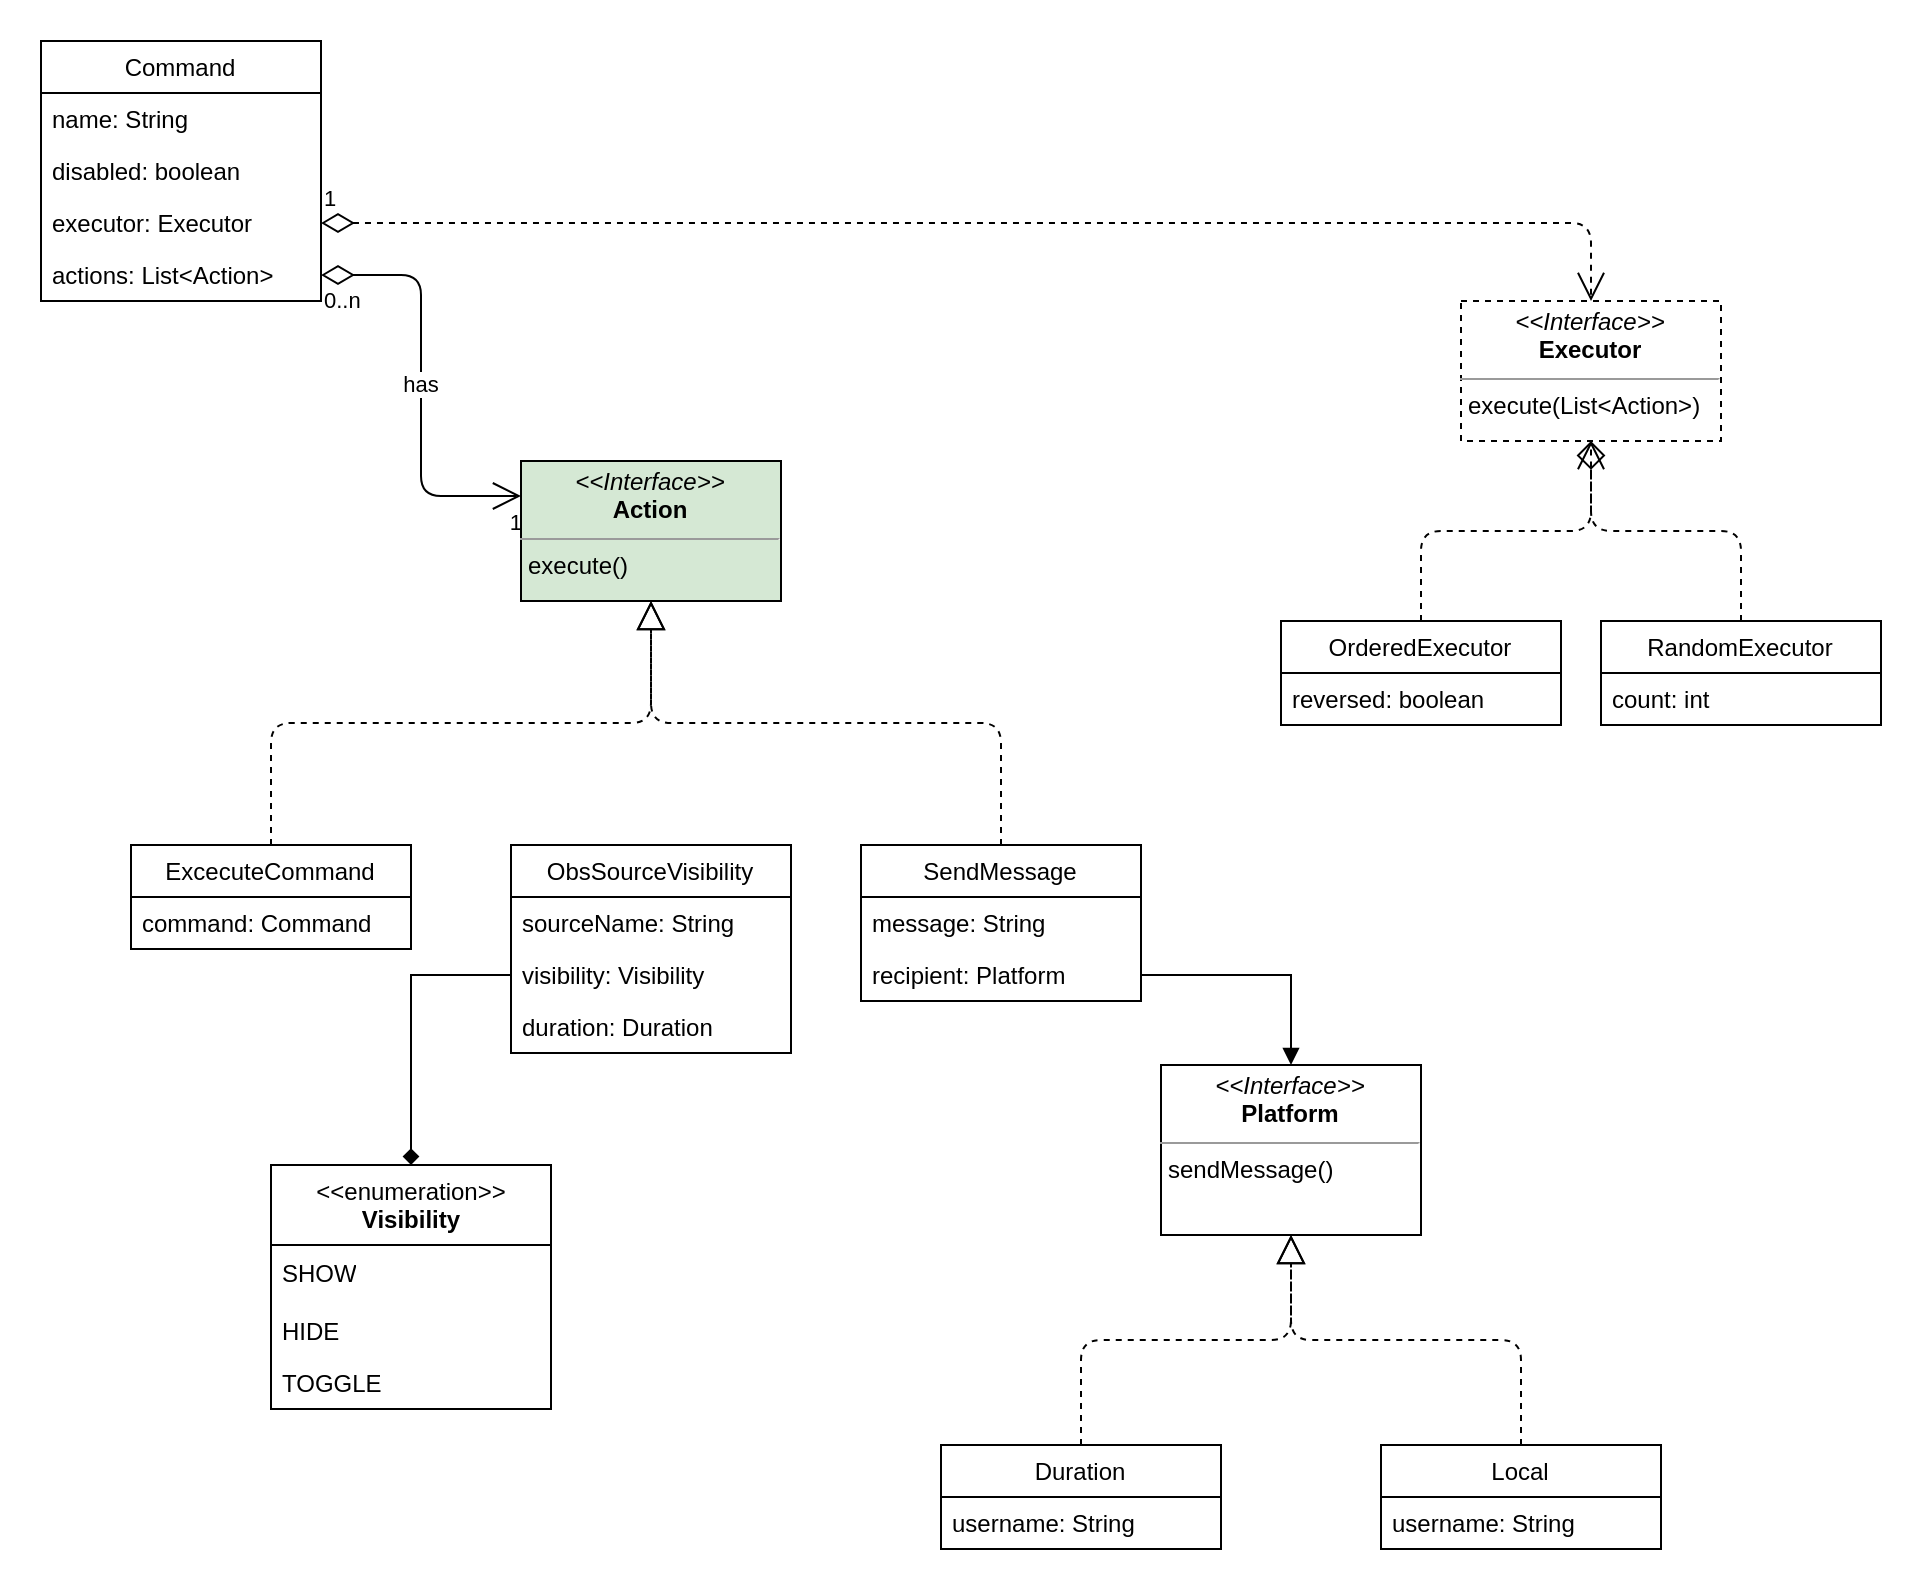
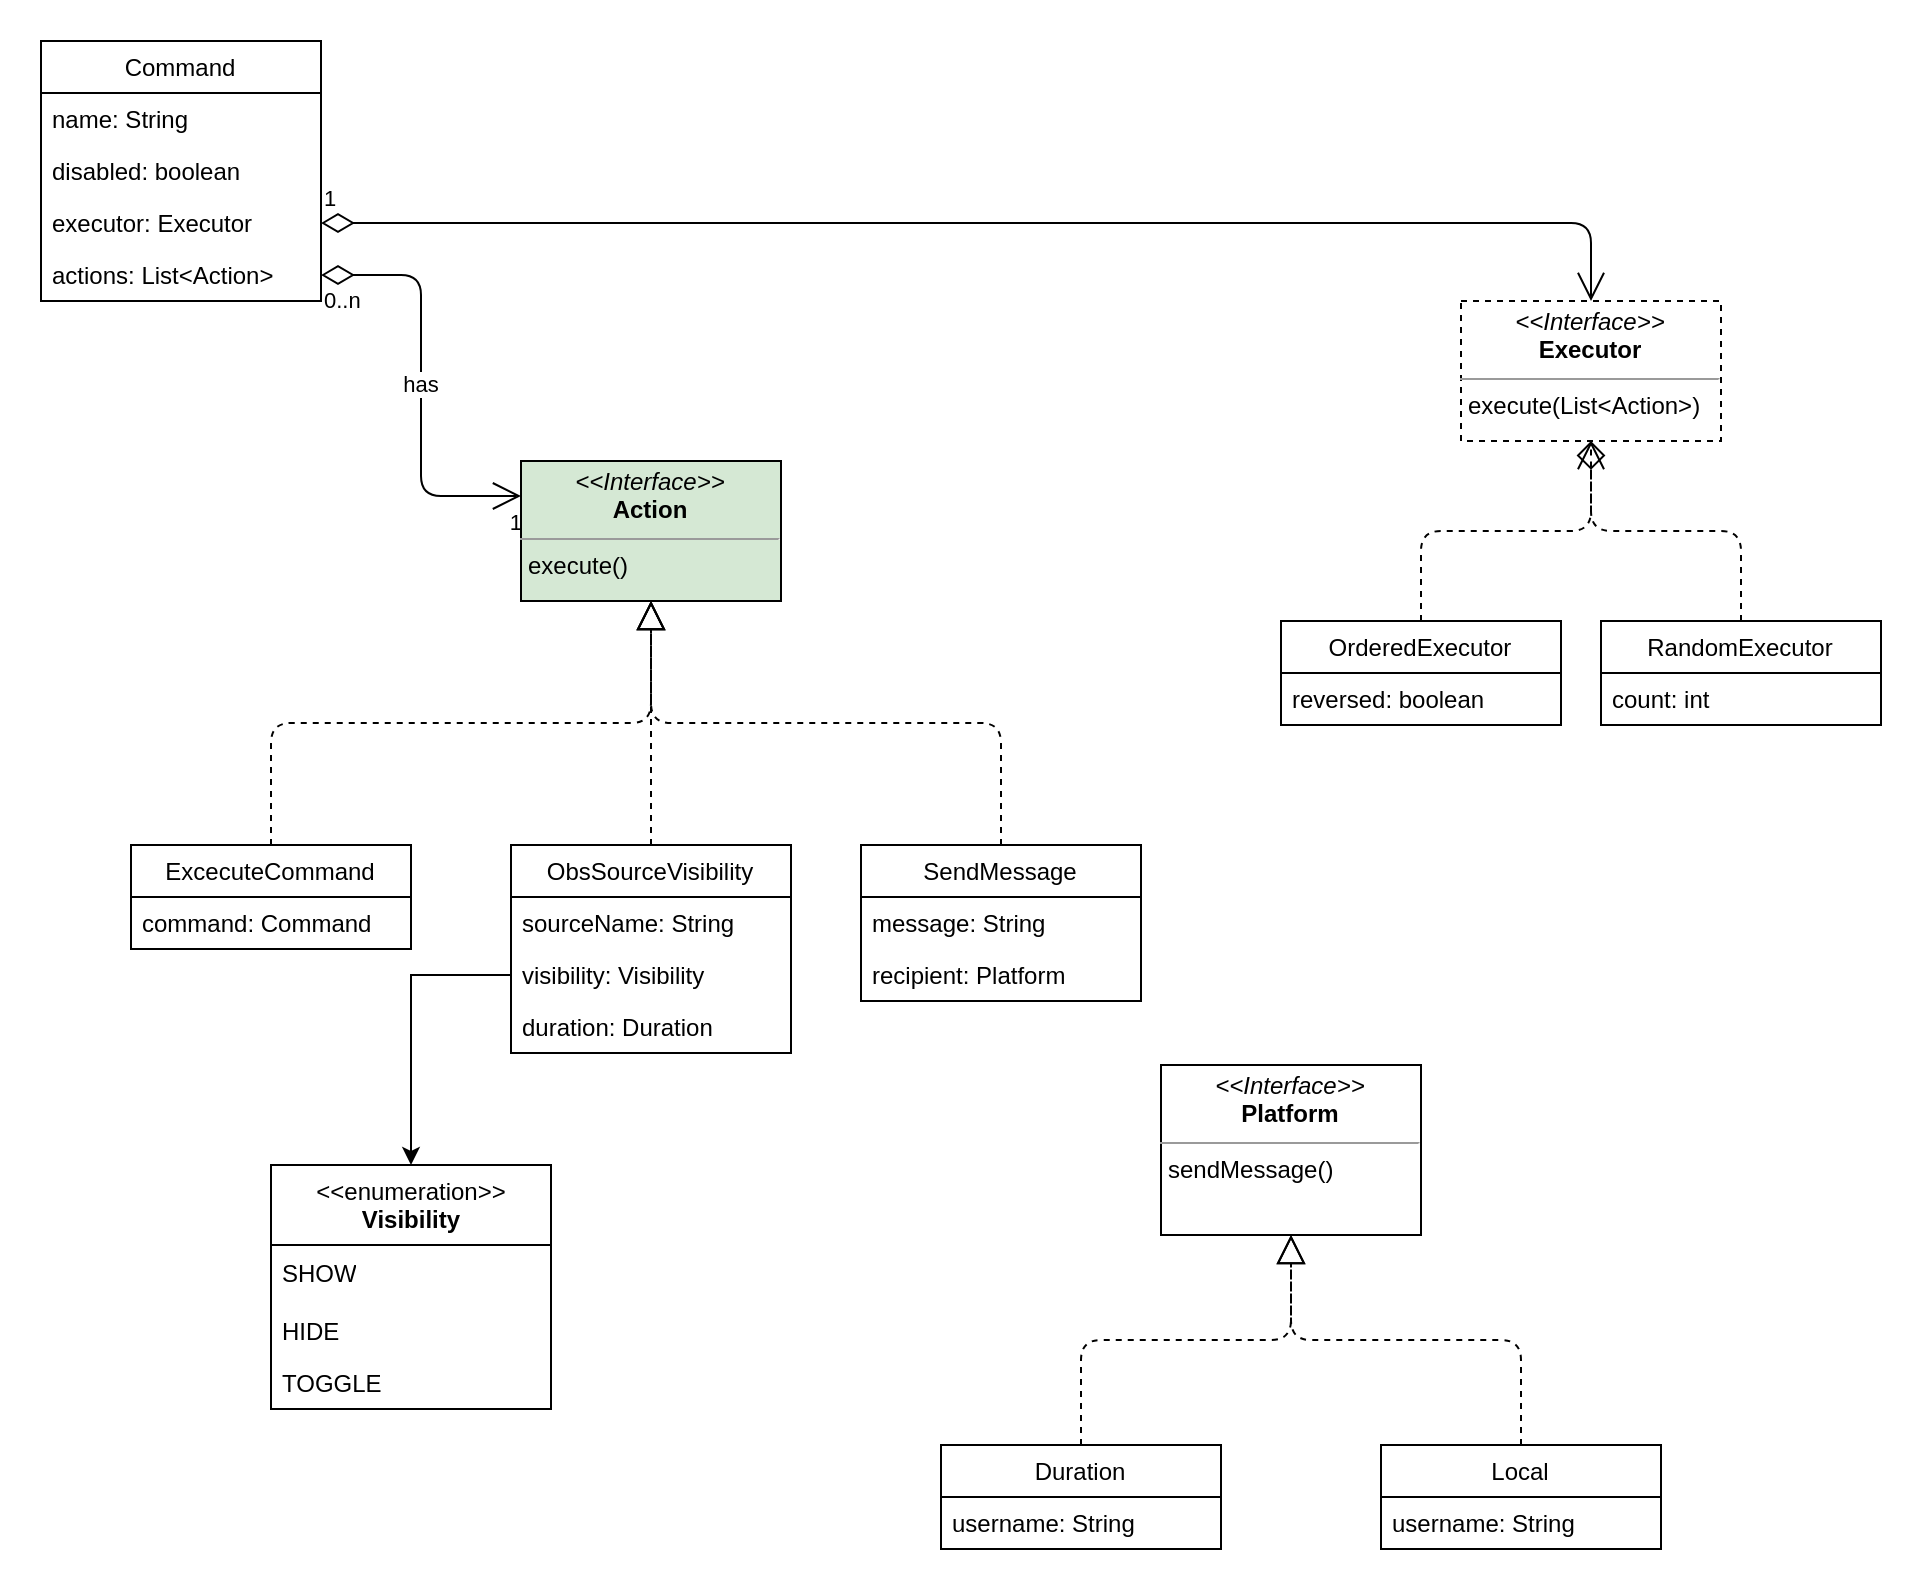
(1000, 223) -> (1000, 223)
none -> (651, 780)
(1252, 975) -> none
(411, 1149) -> (411, 1150)
